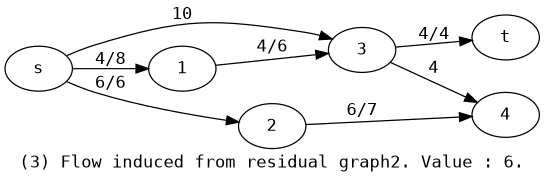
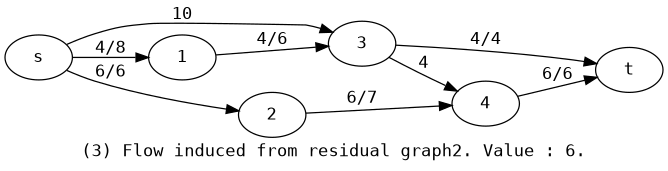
none -> (551, 88)
